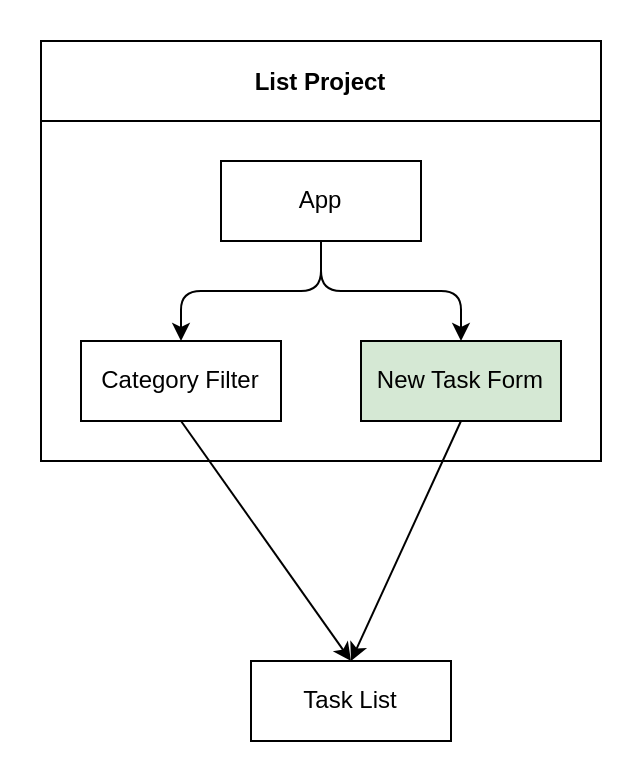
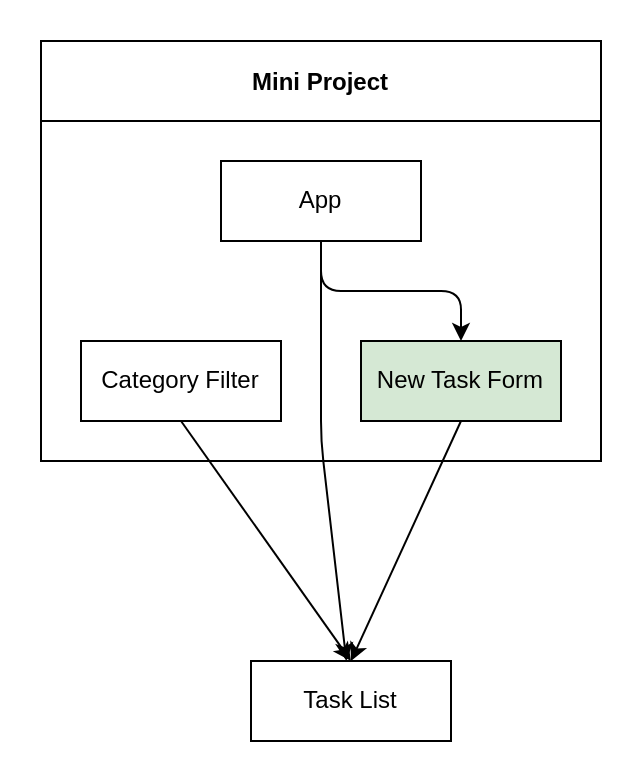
(320, 82) -> (320, 82)
(238, 291) -> none
none -> (324, 471)
